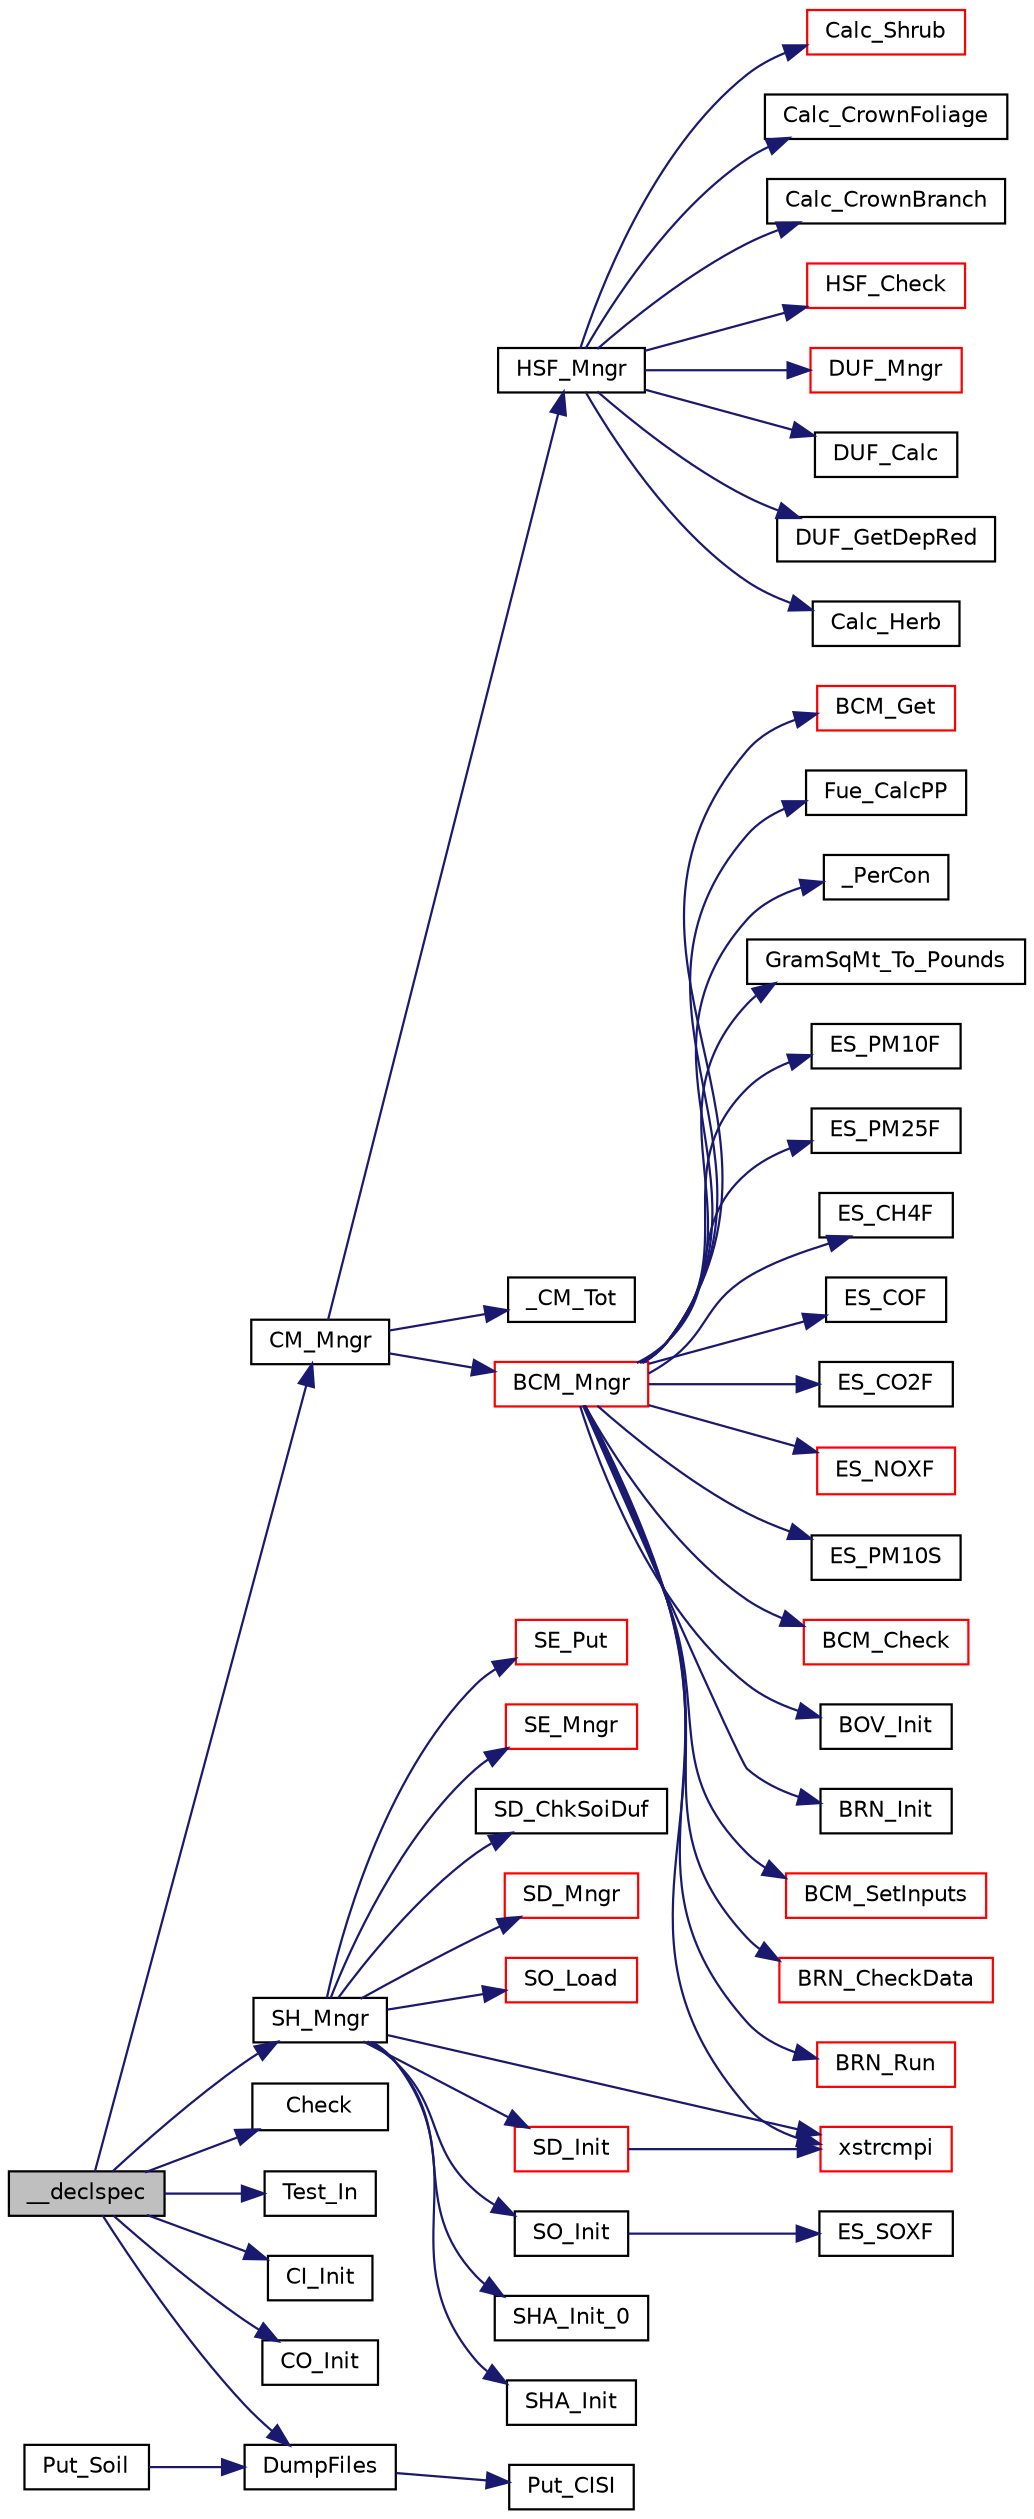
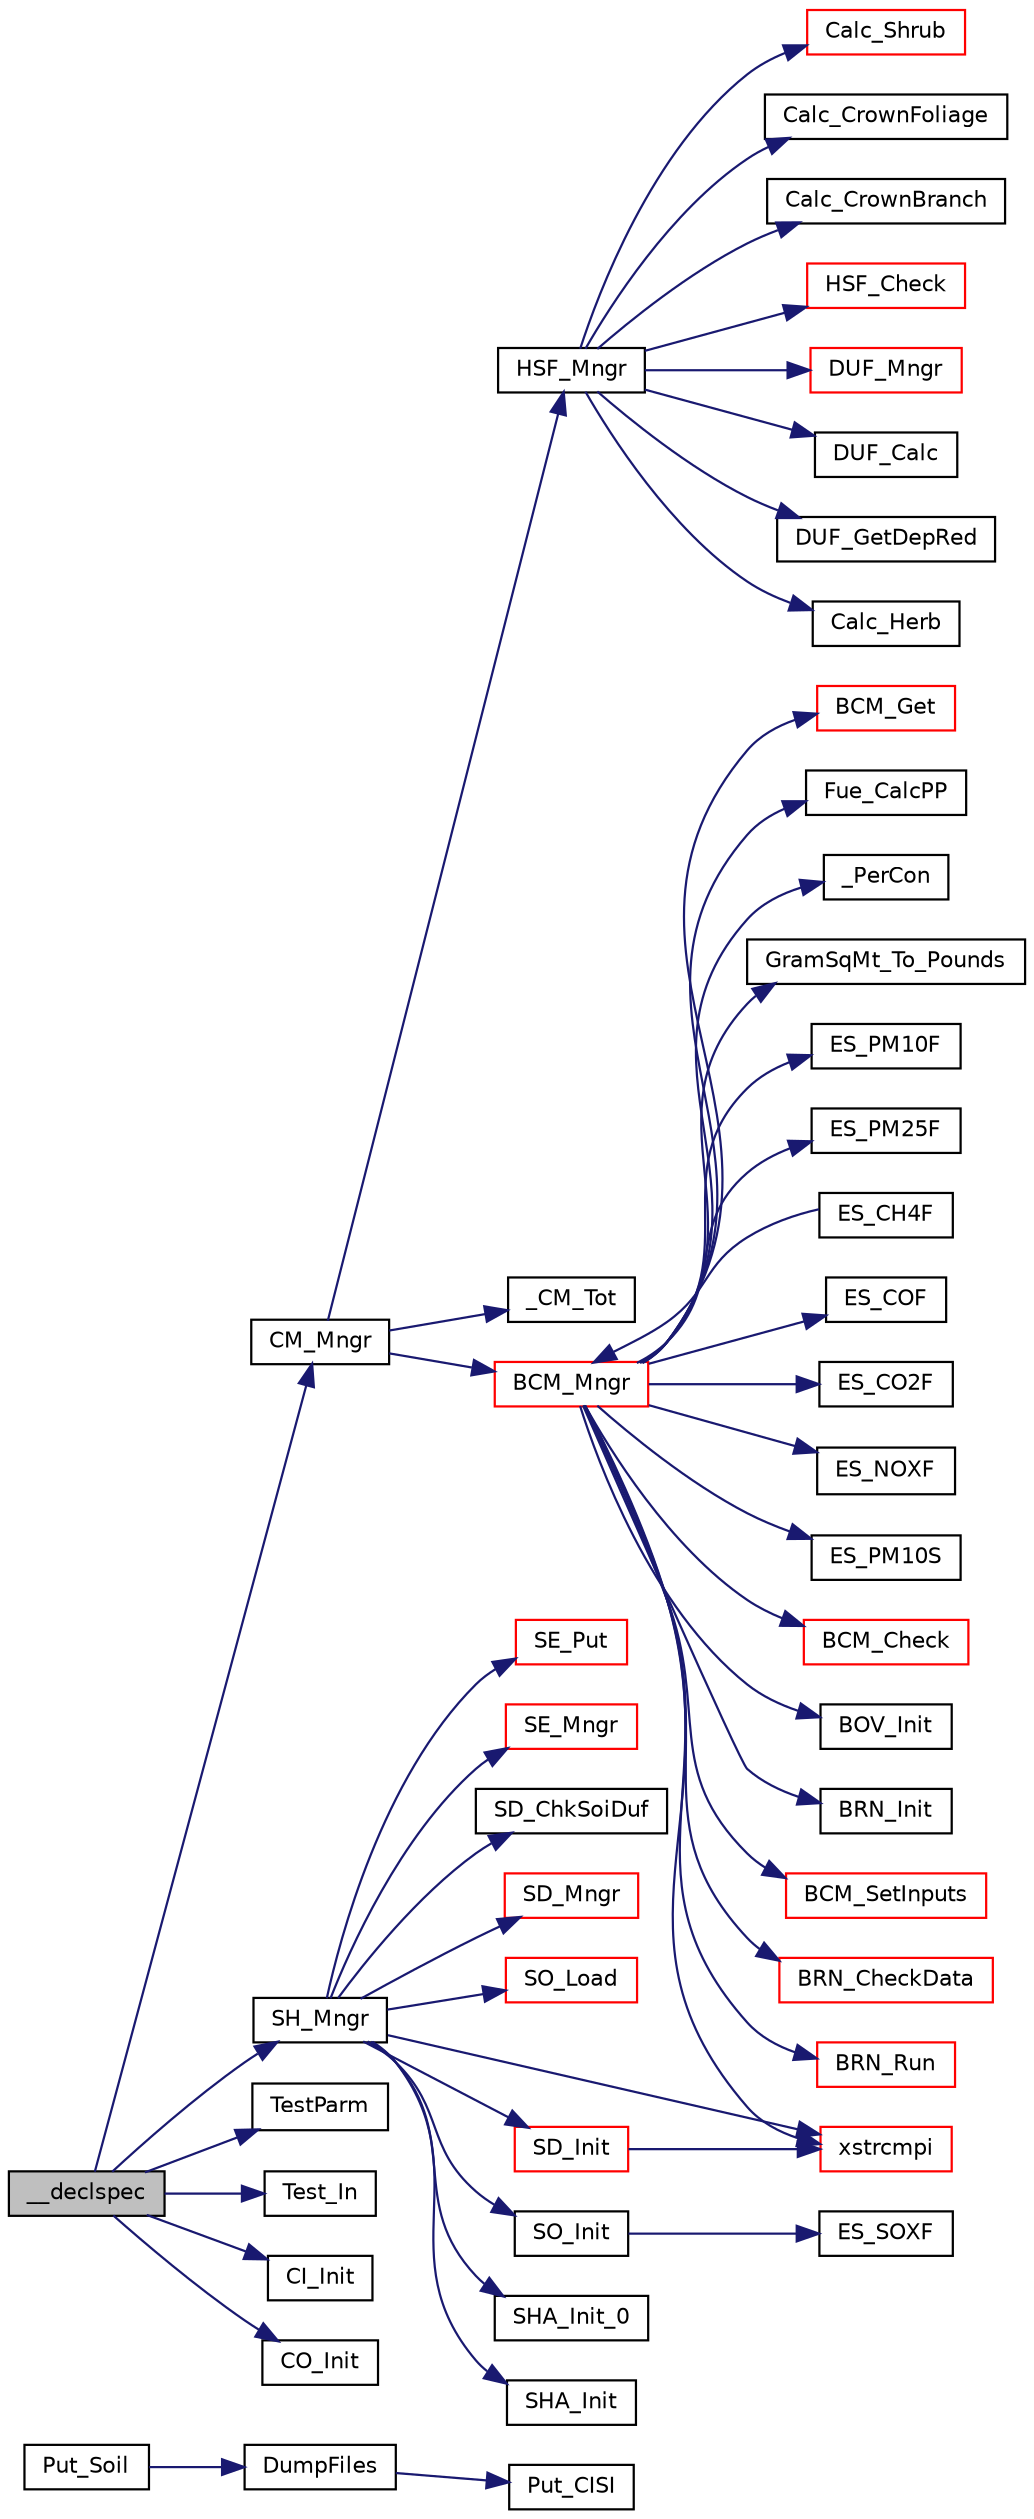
(727, 1293) -> (727, 1253)
(886, 1471) -> (886, 1471)
(320, 2107) -> (320, 2107)
(181, 2328) -> none
